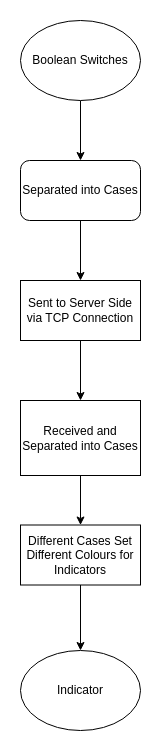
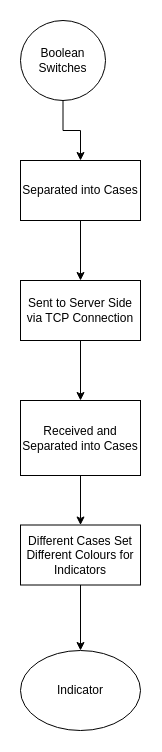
(81, 61) -> (63, 61)
(81, 191) -> (81, 191)
